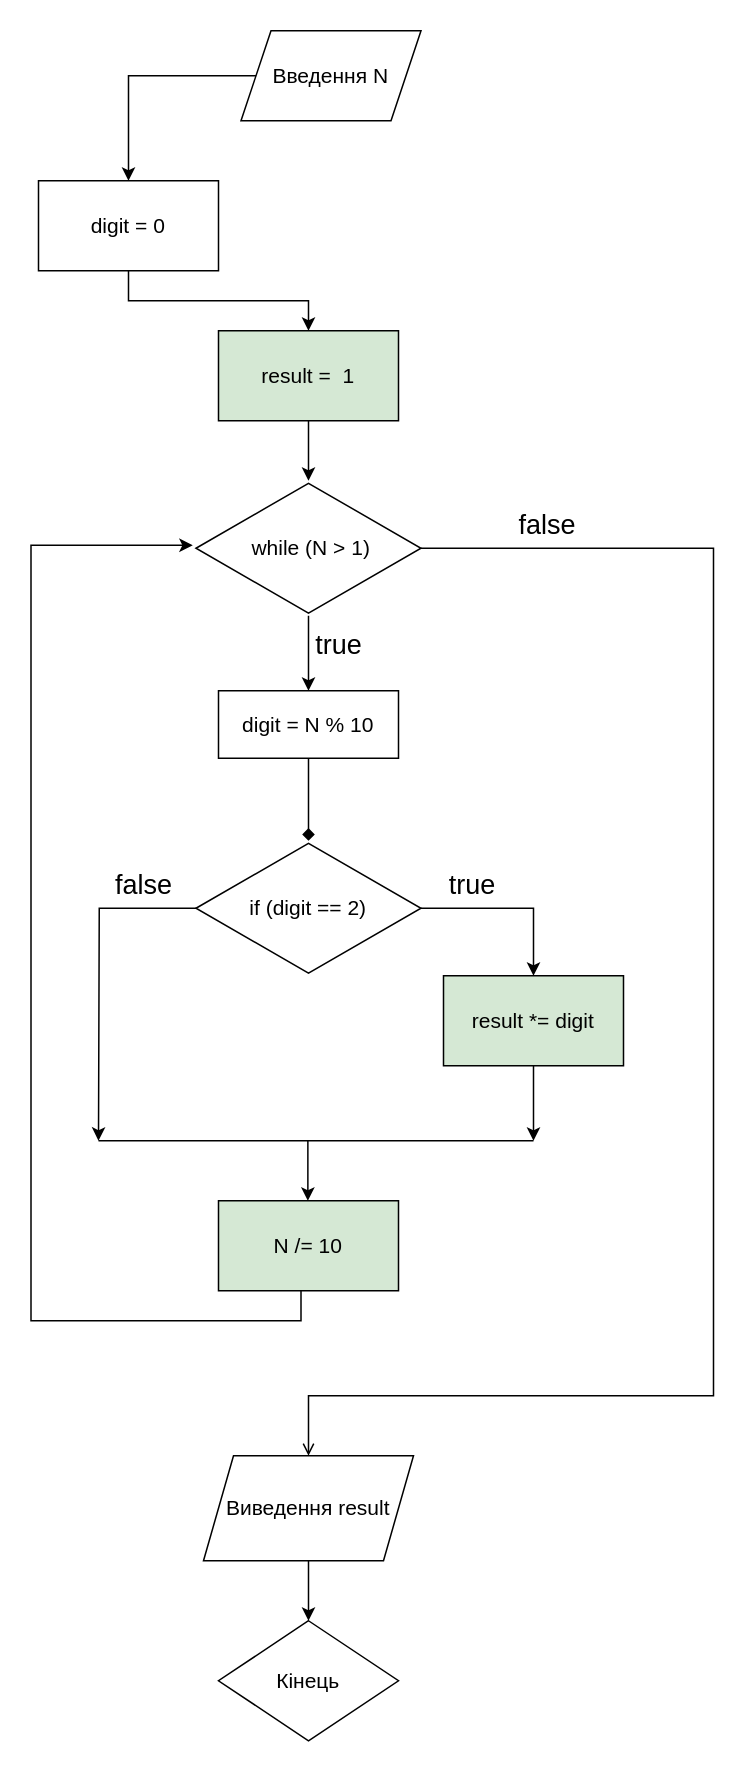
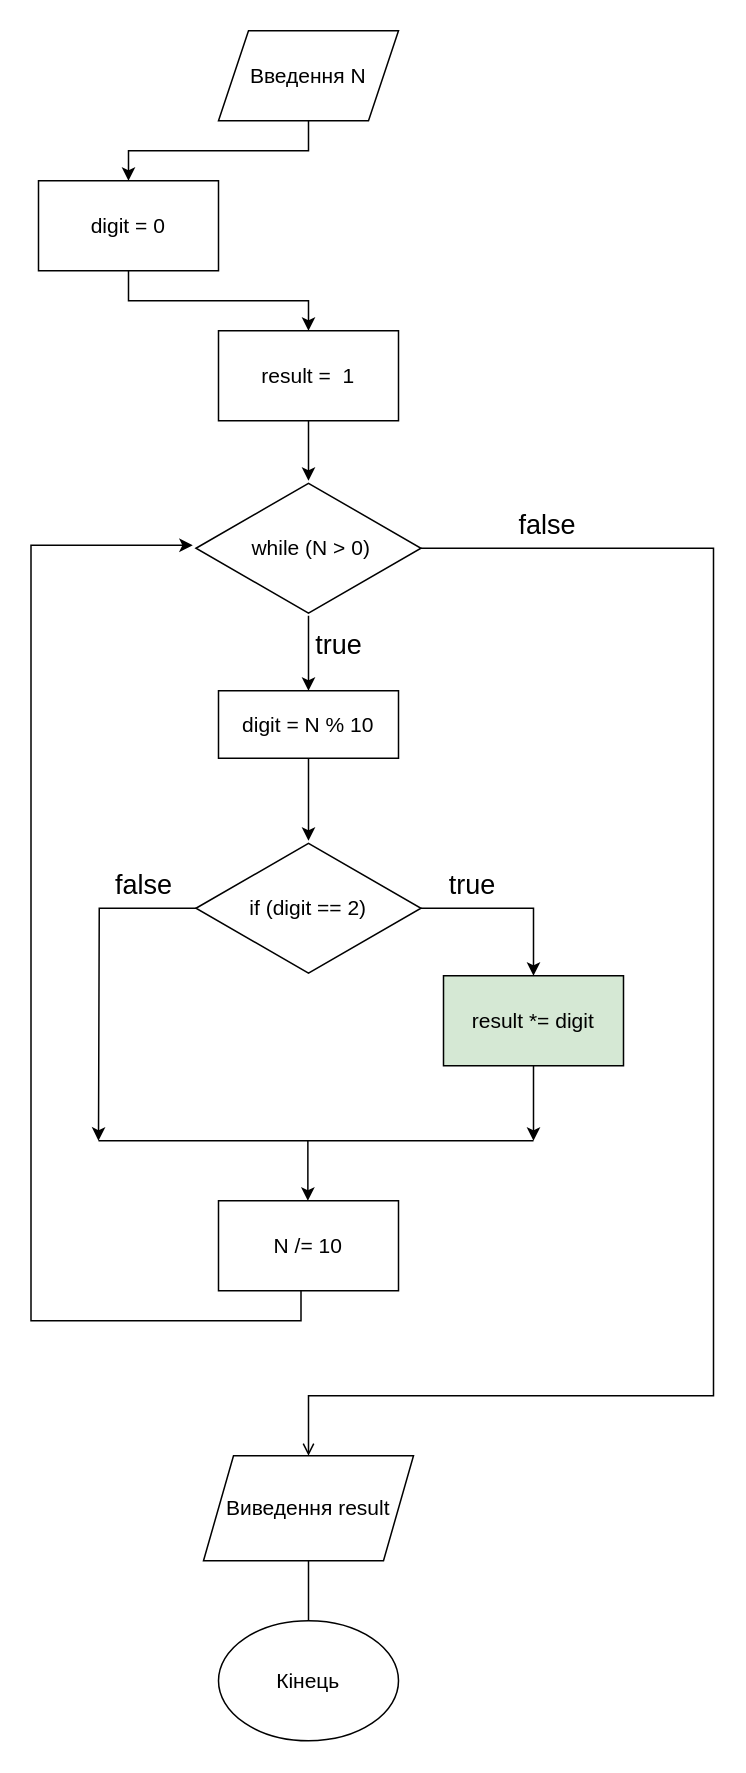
(331, 76) -> (308, 76)
(308, 376) -> (308, 376)
(308, 548) -> (308, 548)
(308, 828) -> (308, 829)
(308, 1246) -> (308, 1246)
(308, 1609) -> (308, 1614)
(308, 1681) -> (308, 1681)
